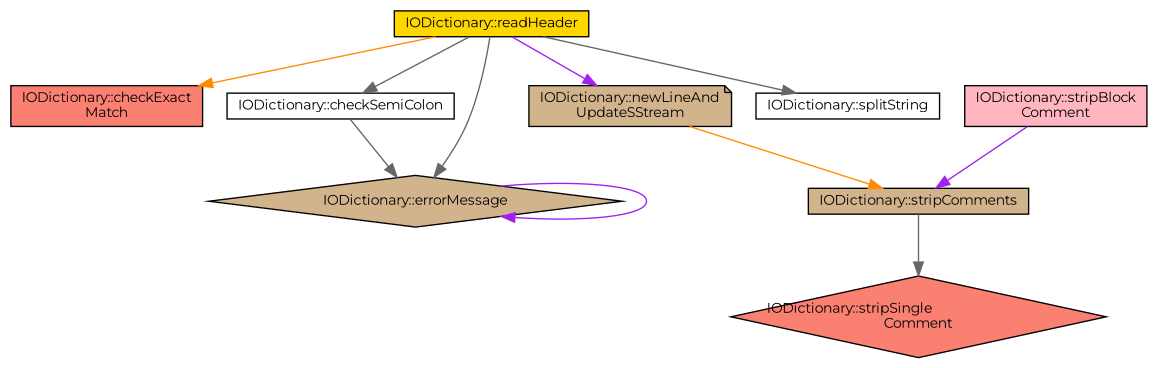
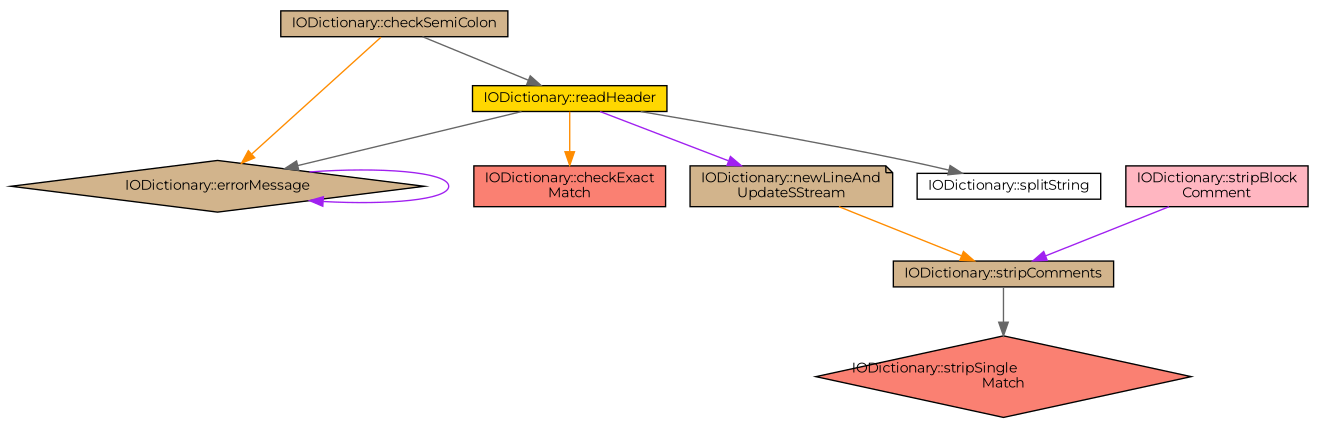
(422, 62) -> (475, 58)
(341, 106) -> (394, 24)
(369, 143) -> (316, 96)
(918, 317) -> (1003, 377)
